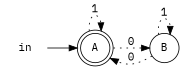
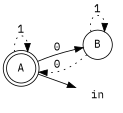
(58, 48) -> (53, 79)
(127, 48) -> (56, 55)
